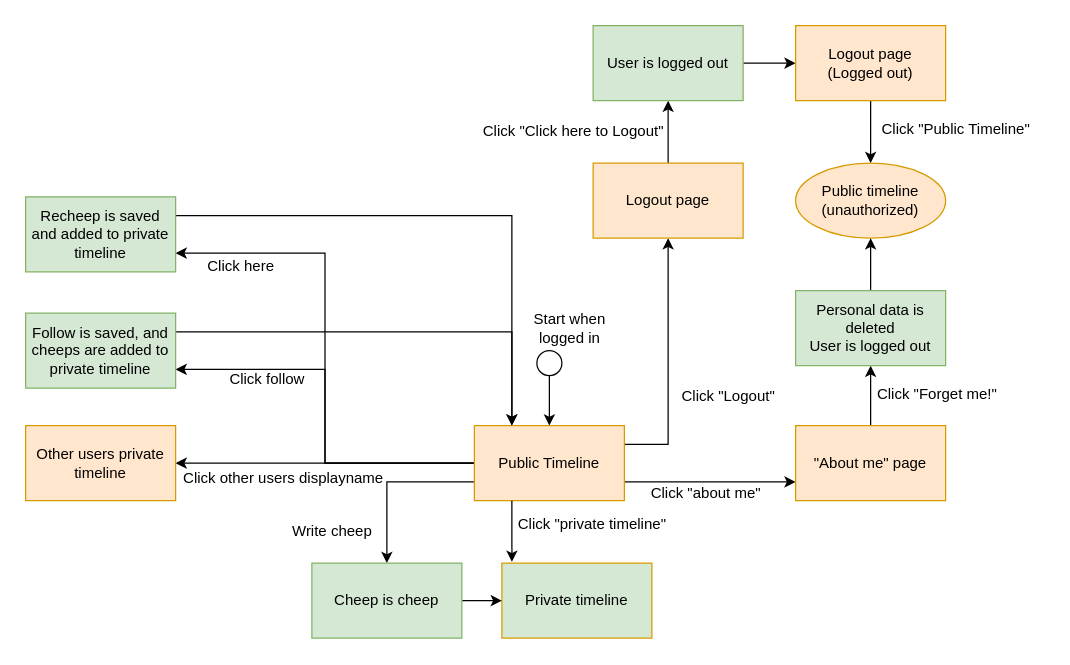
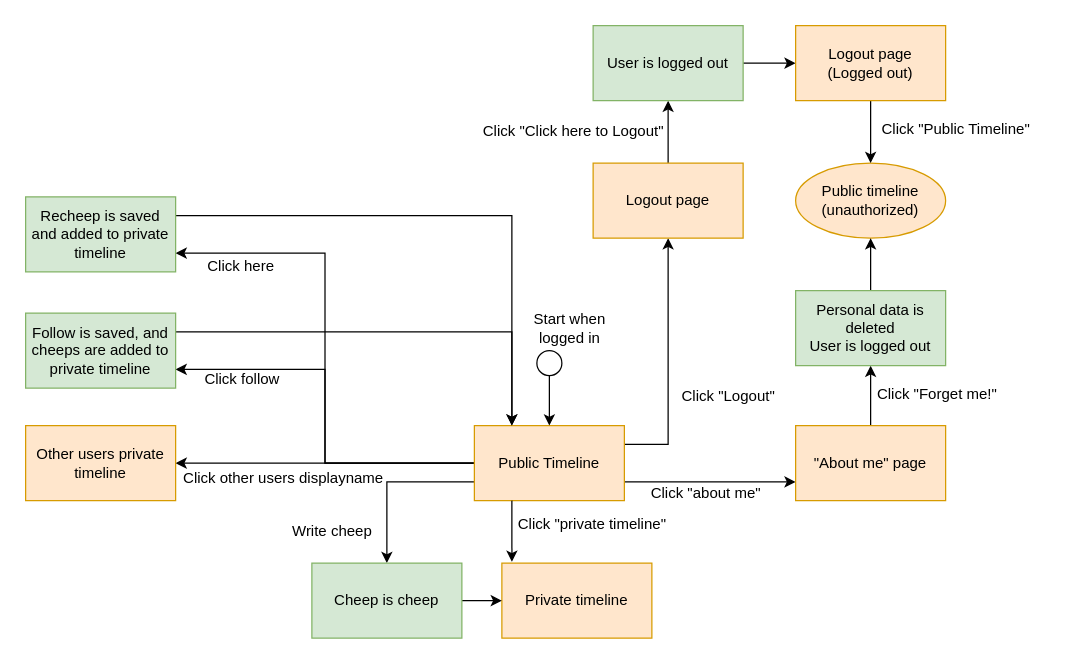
(267, 379) -> (242, 379)
(577, 601) -> (577, 601)
